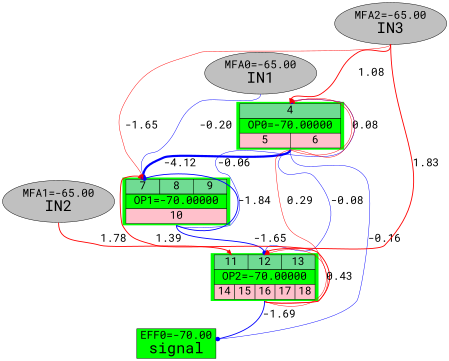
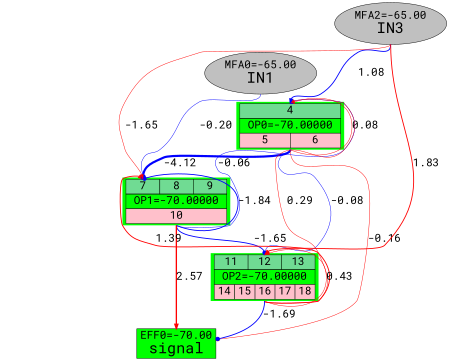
(341, 70) -> (341, 70)
(59, 201) -> none
(364, 267) -> (364, 267)
none -> (176, 275)
